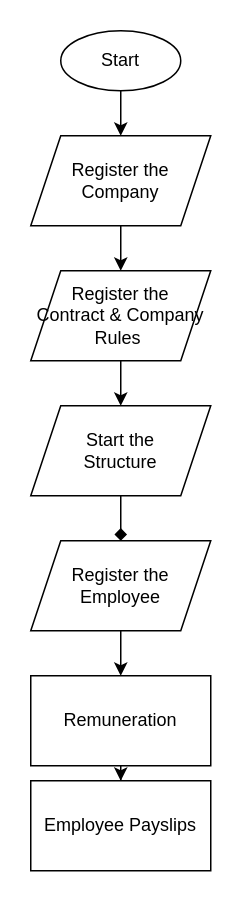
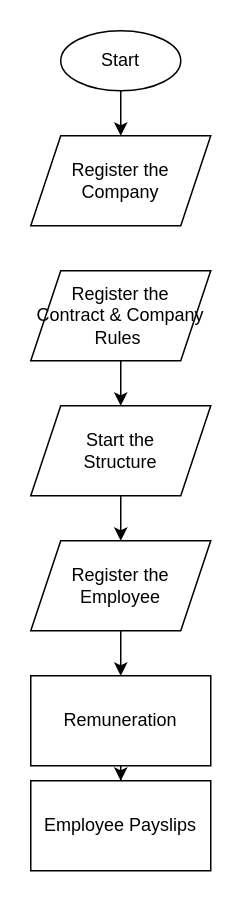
(121, 254) -> none
(121, 528) -> (121, 529)
